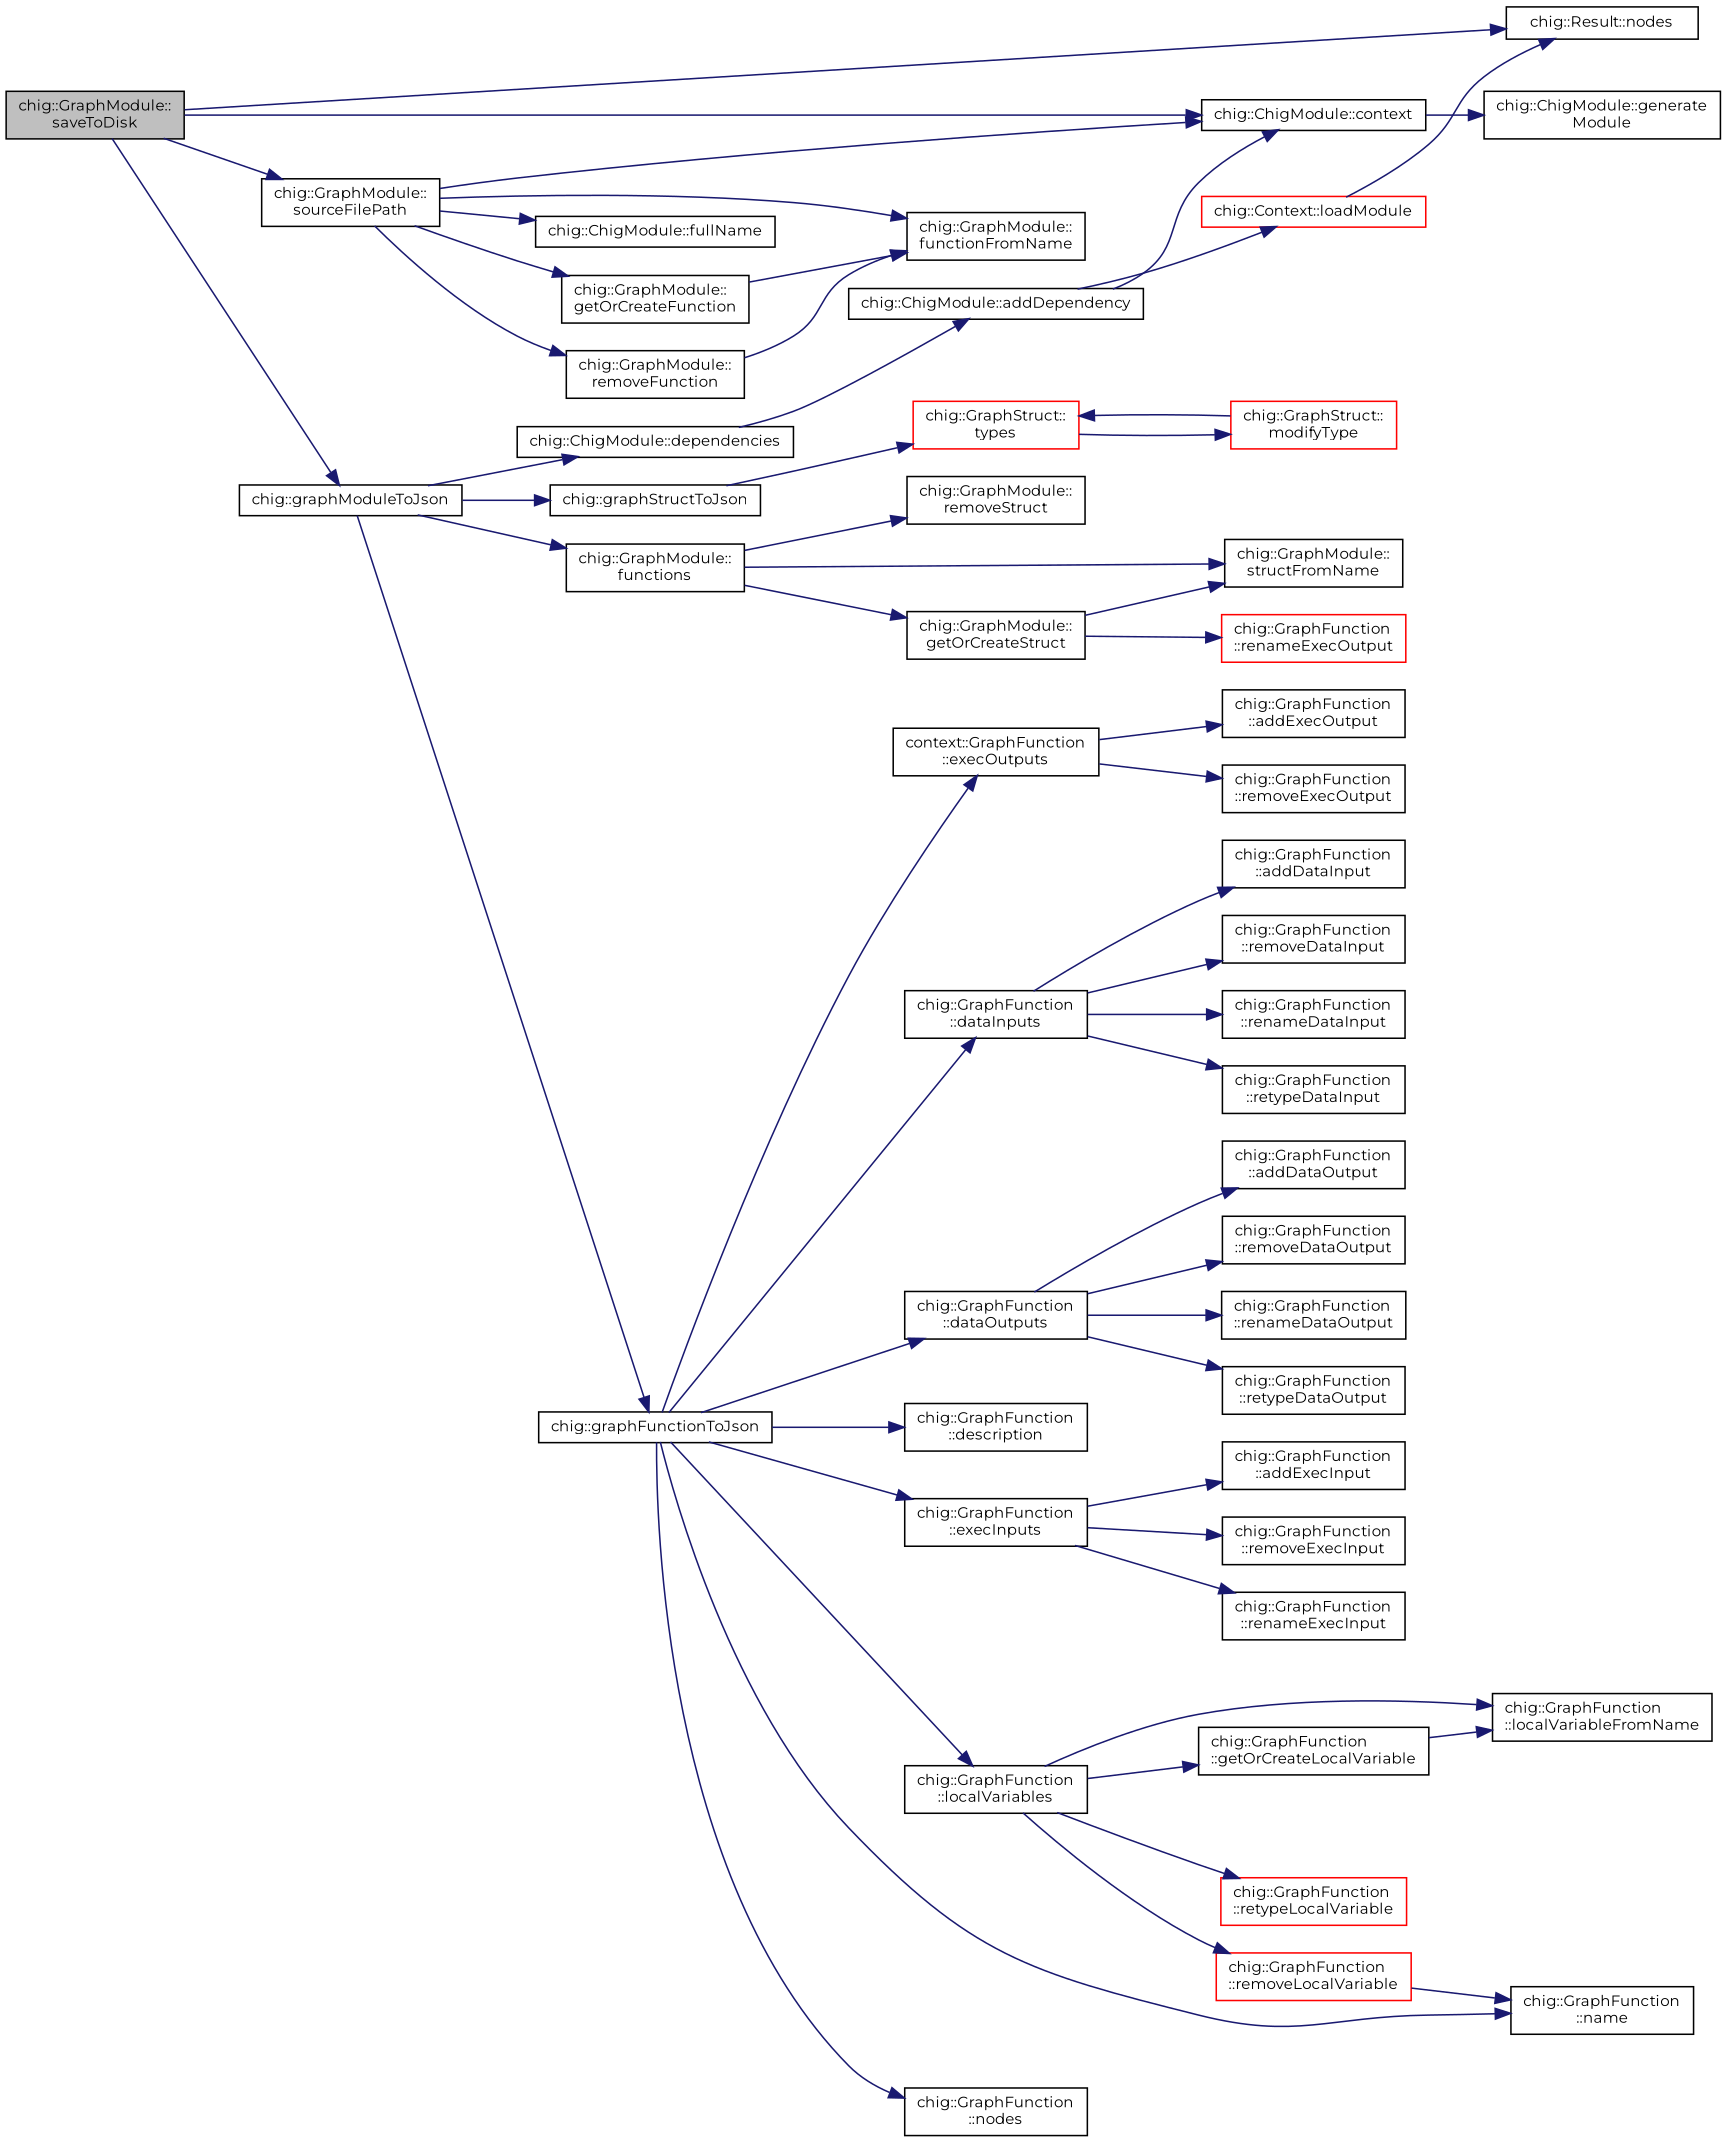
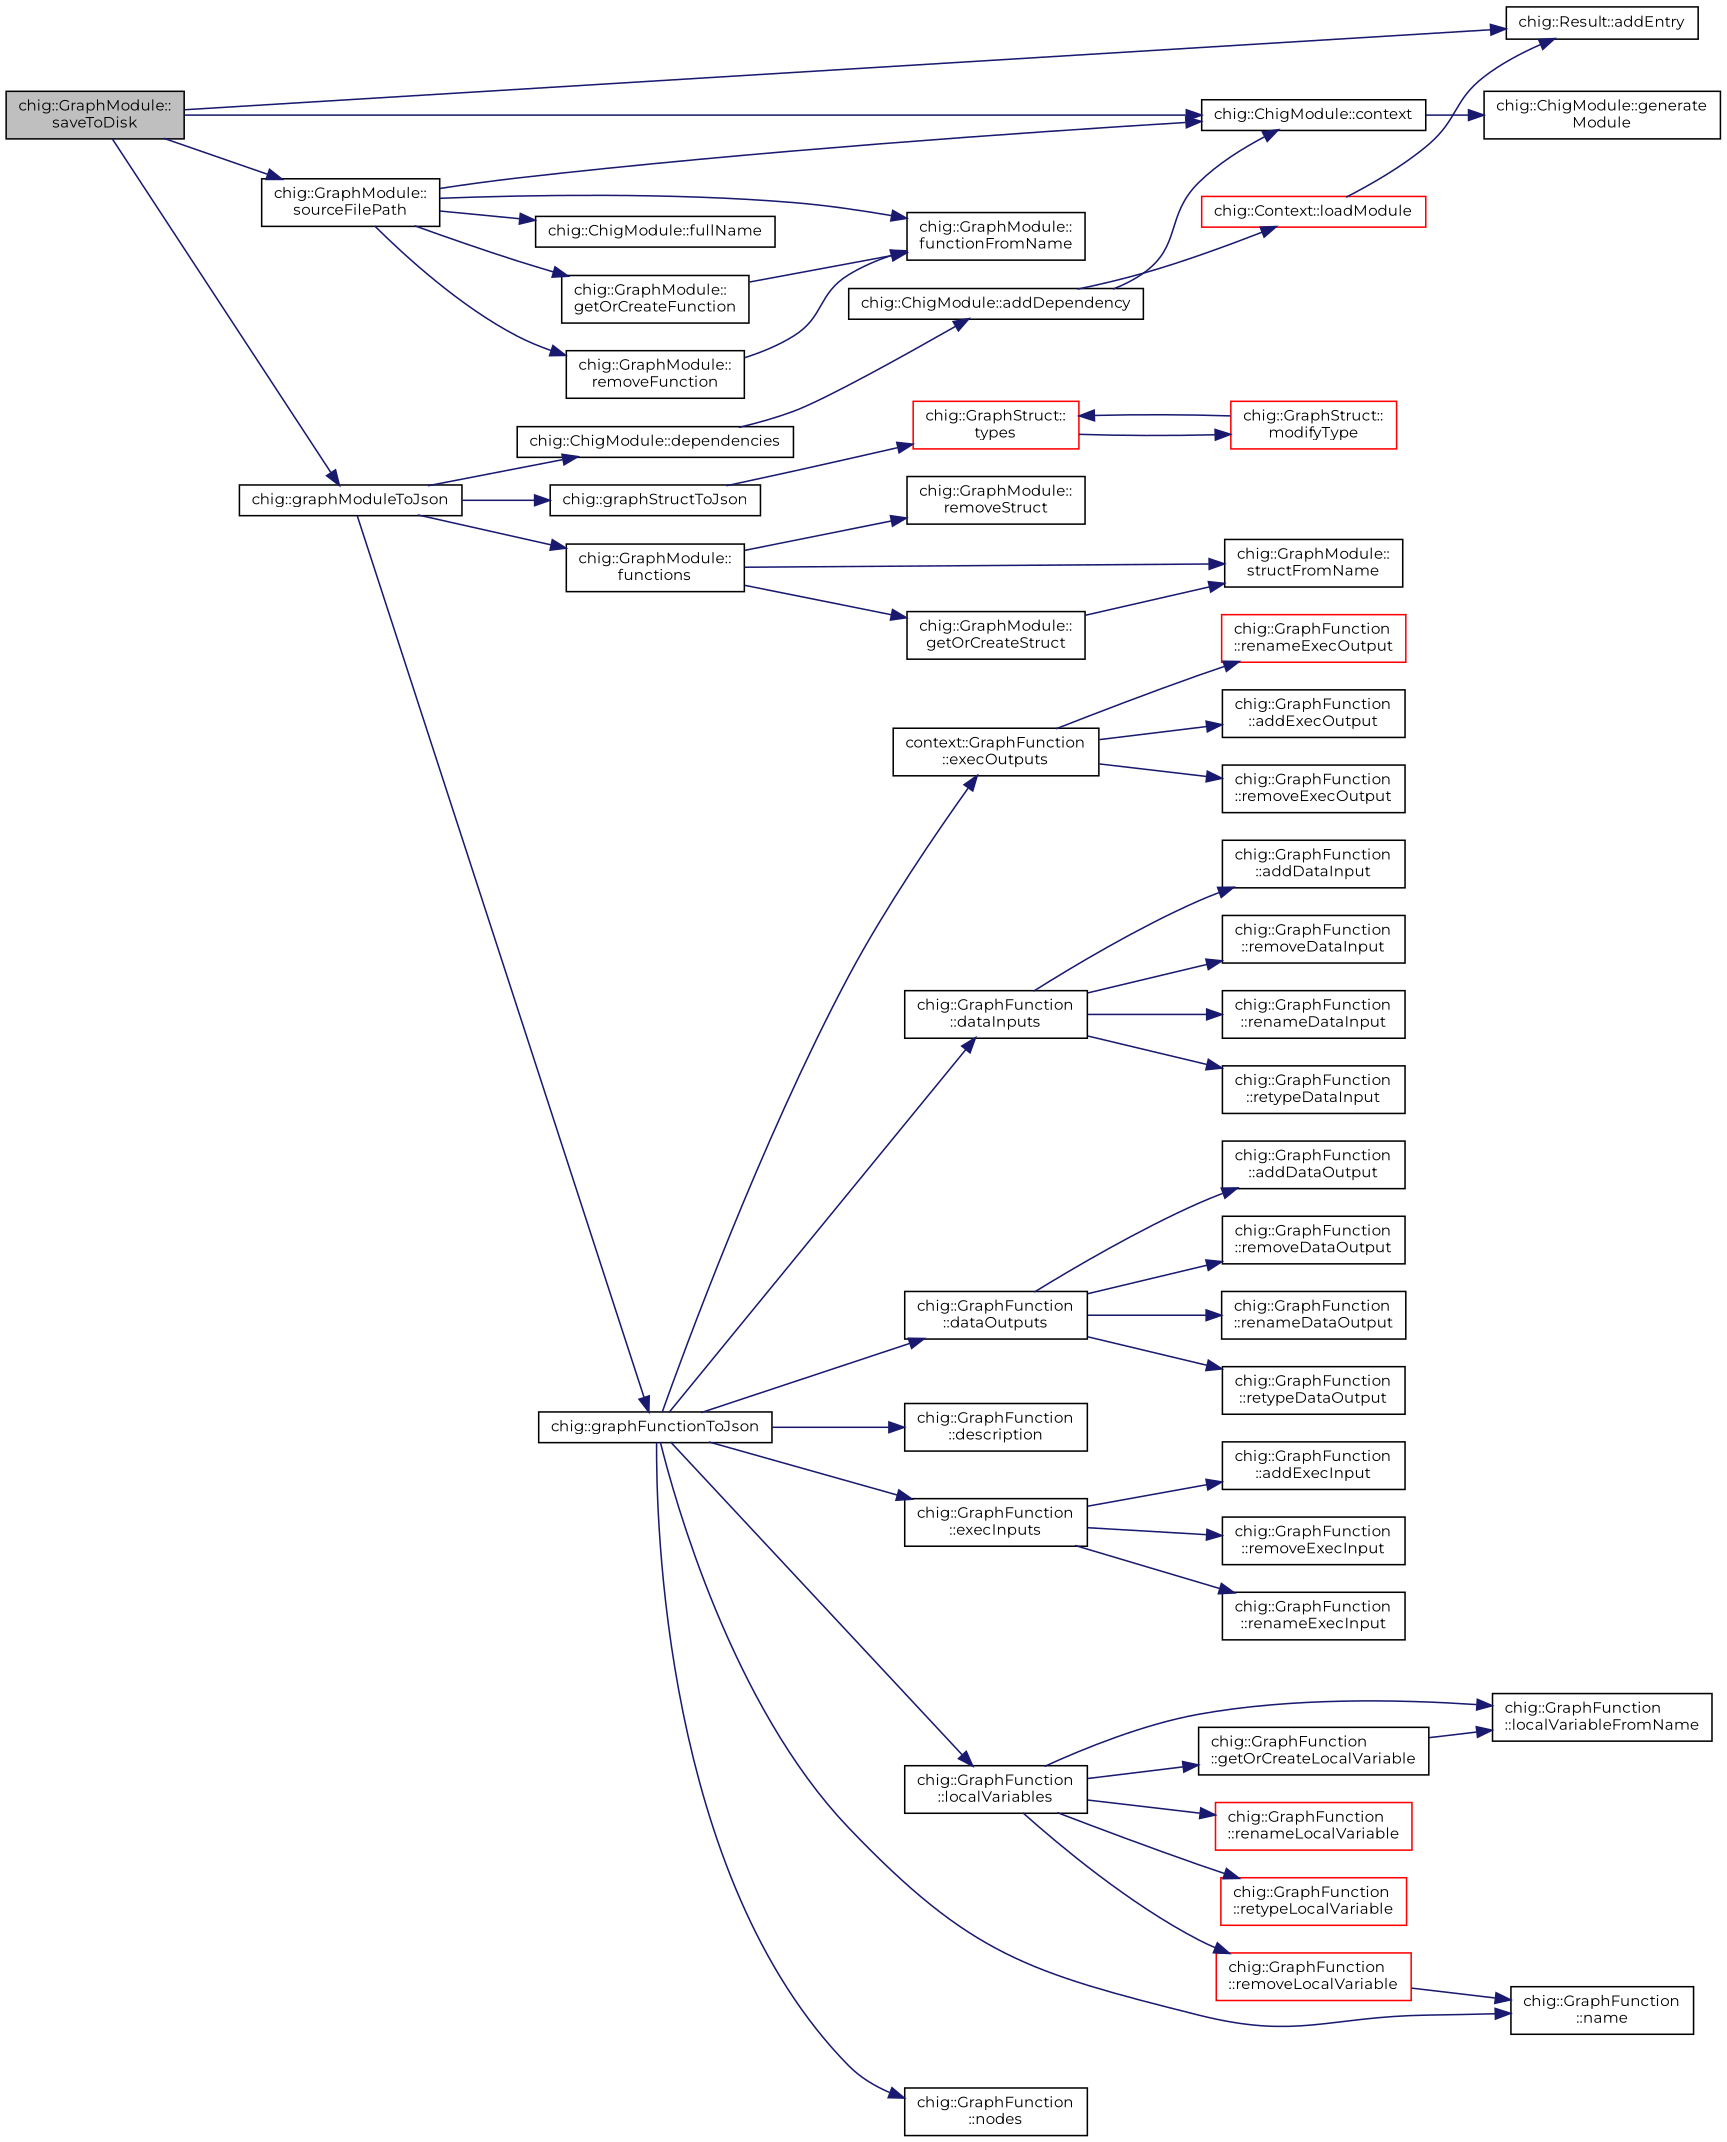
(1602, 23) -> (1602, 23)
(1146, 637) -> (1140, 697)
none -> (1314, 1826)
